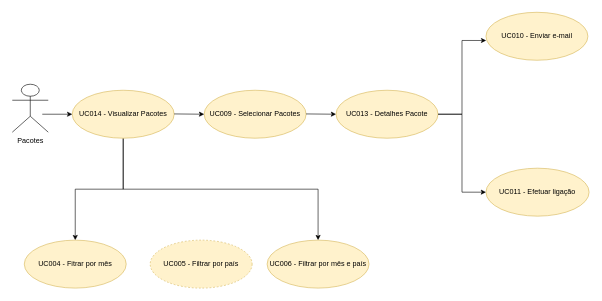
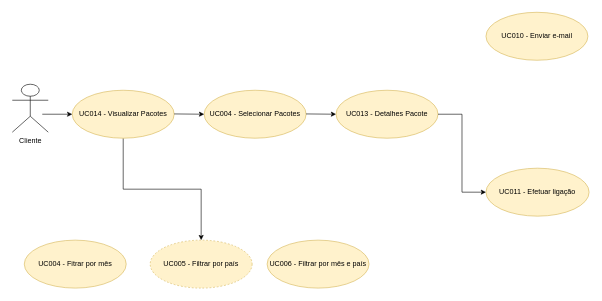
(471, 41) -> none
(255, 114) -> (255, 114)
(31, 141) -> (31, 141)
(75, 189) -> none
(317, 189) -> (201, 234)
